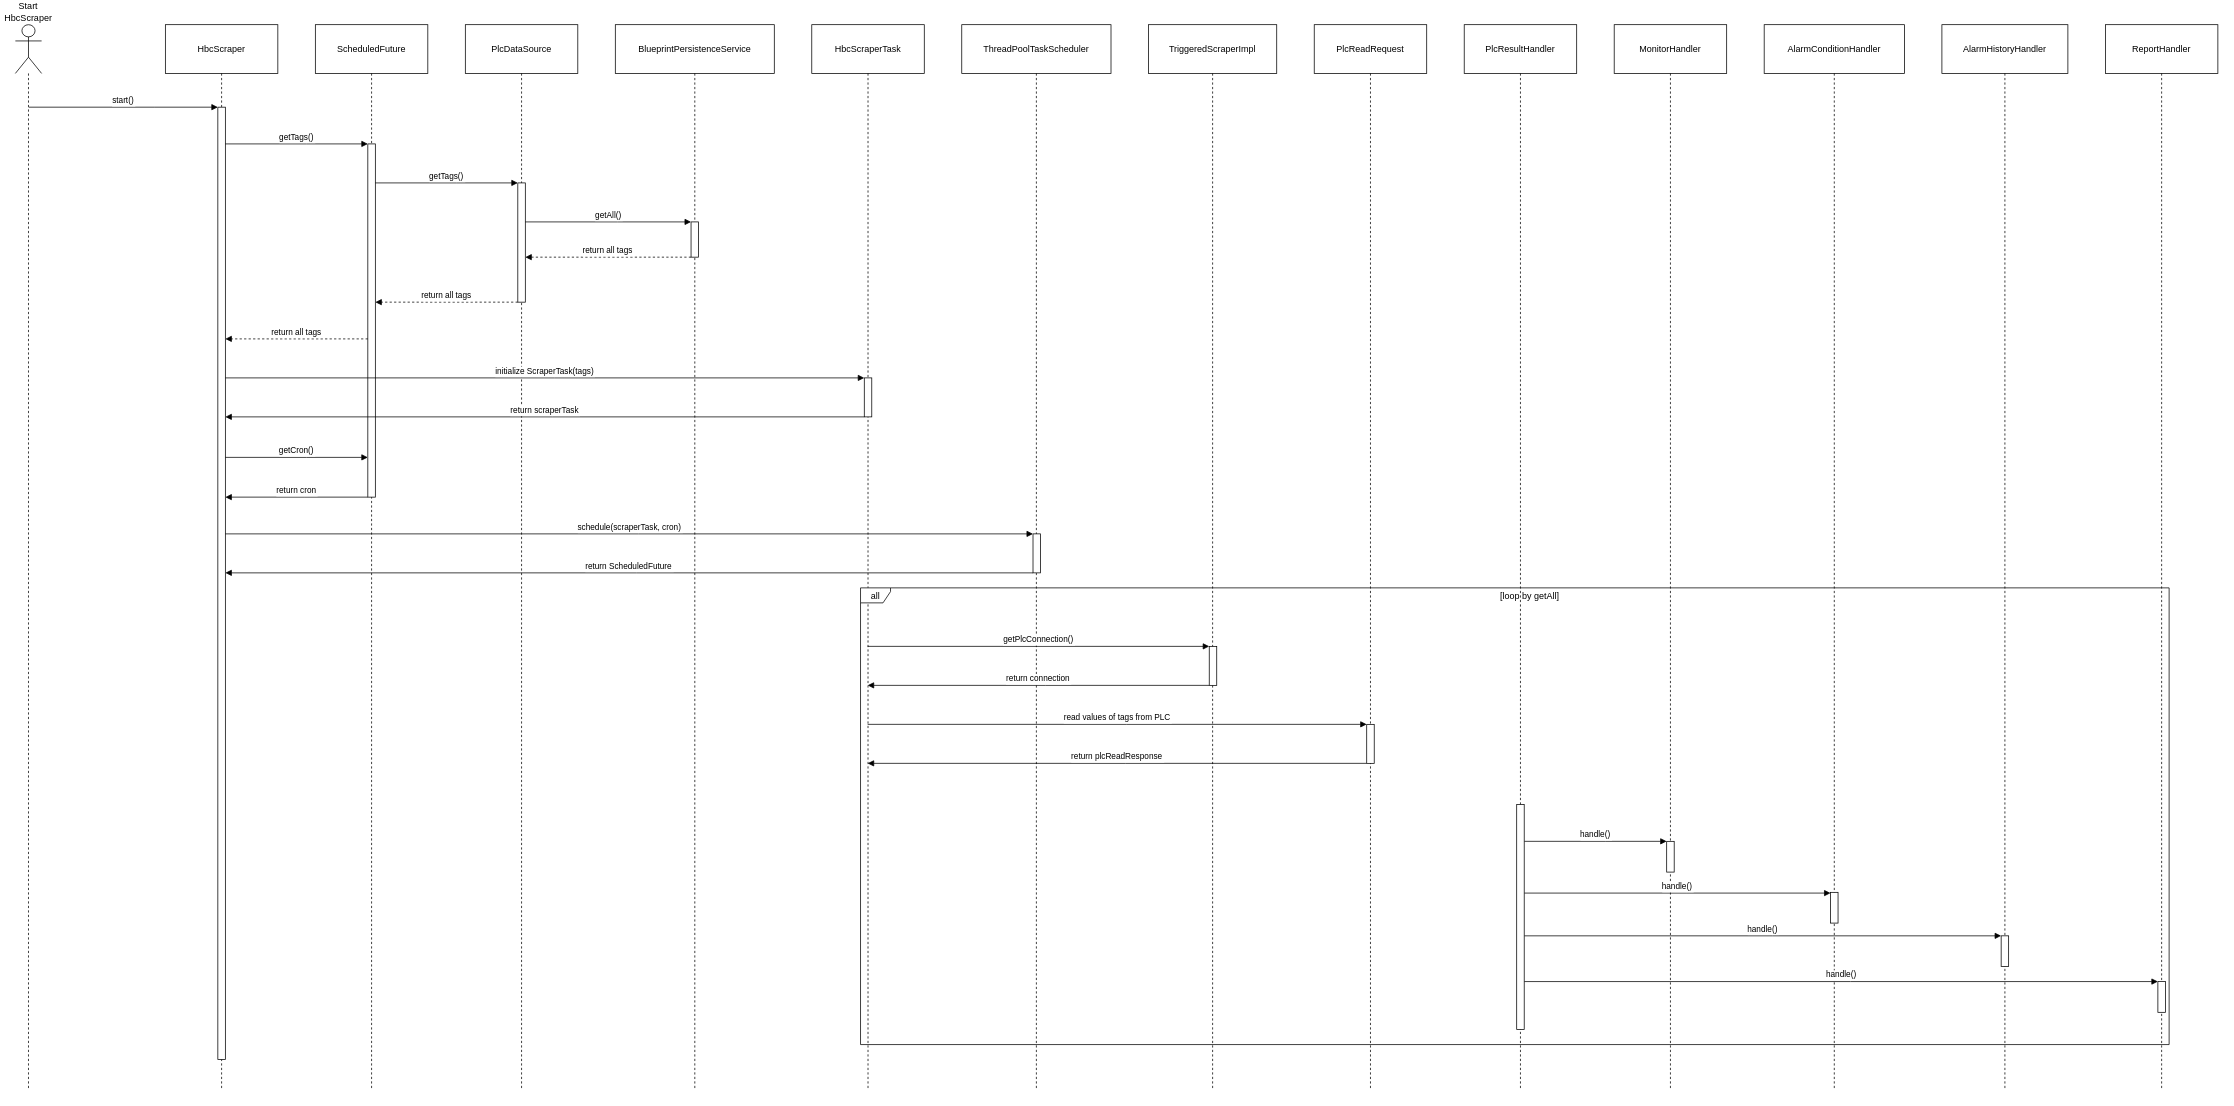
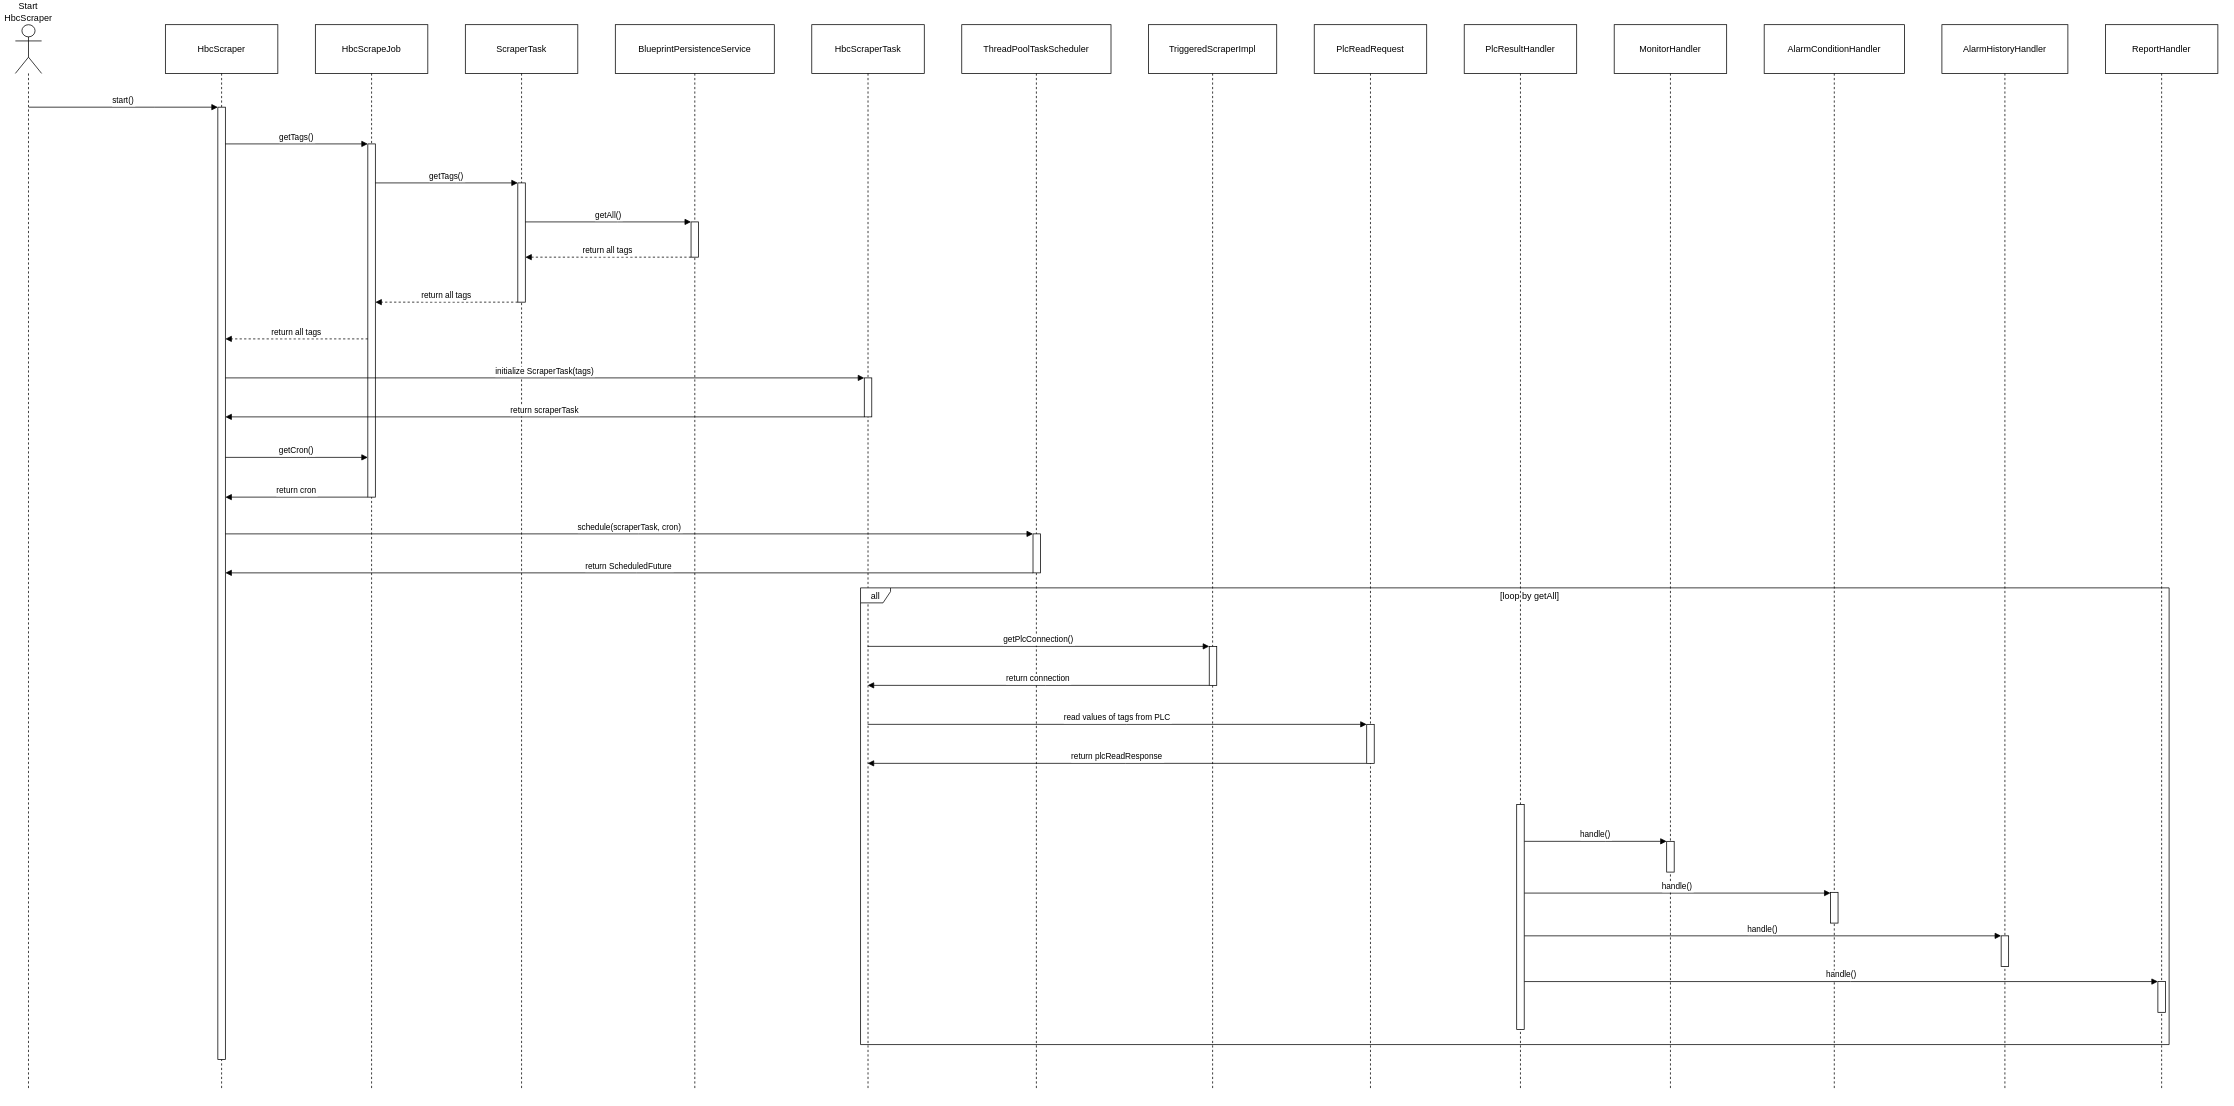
(372, 49) -> (372, 49)
(522, 49) -> (522, 49)
